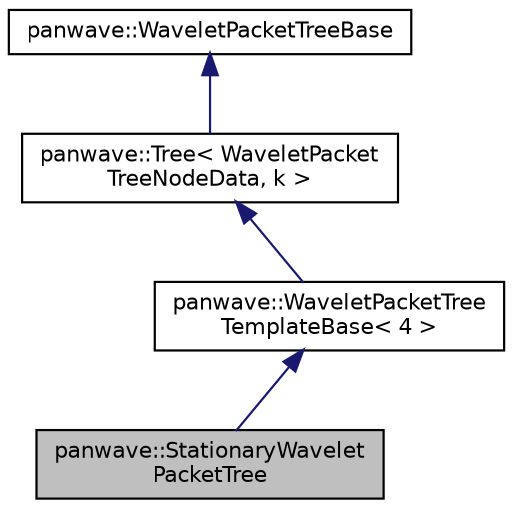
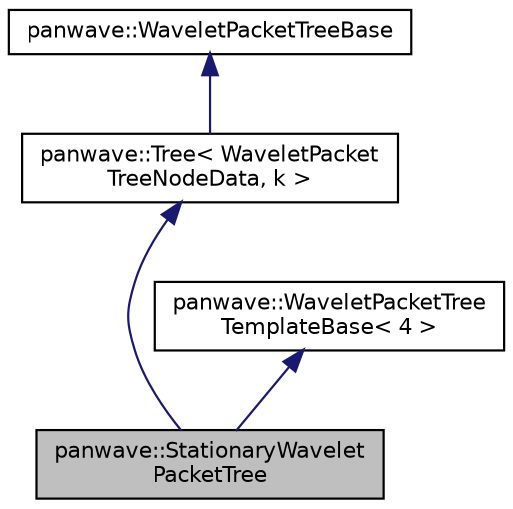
(277, 251) -> (129, 327)
